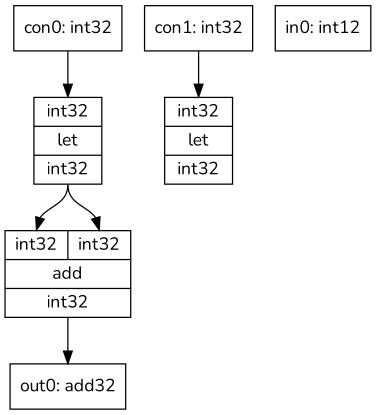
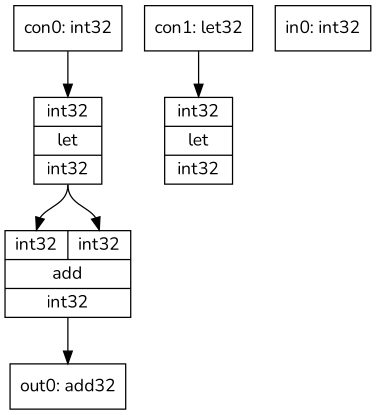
(199, 28) -> (199, 28)
(323, 28) -> (323, 28)
